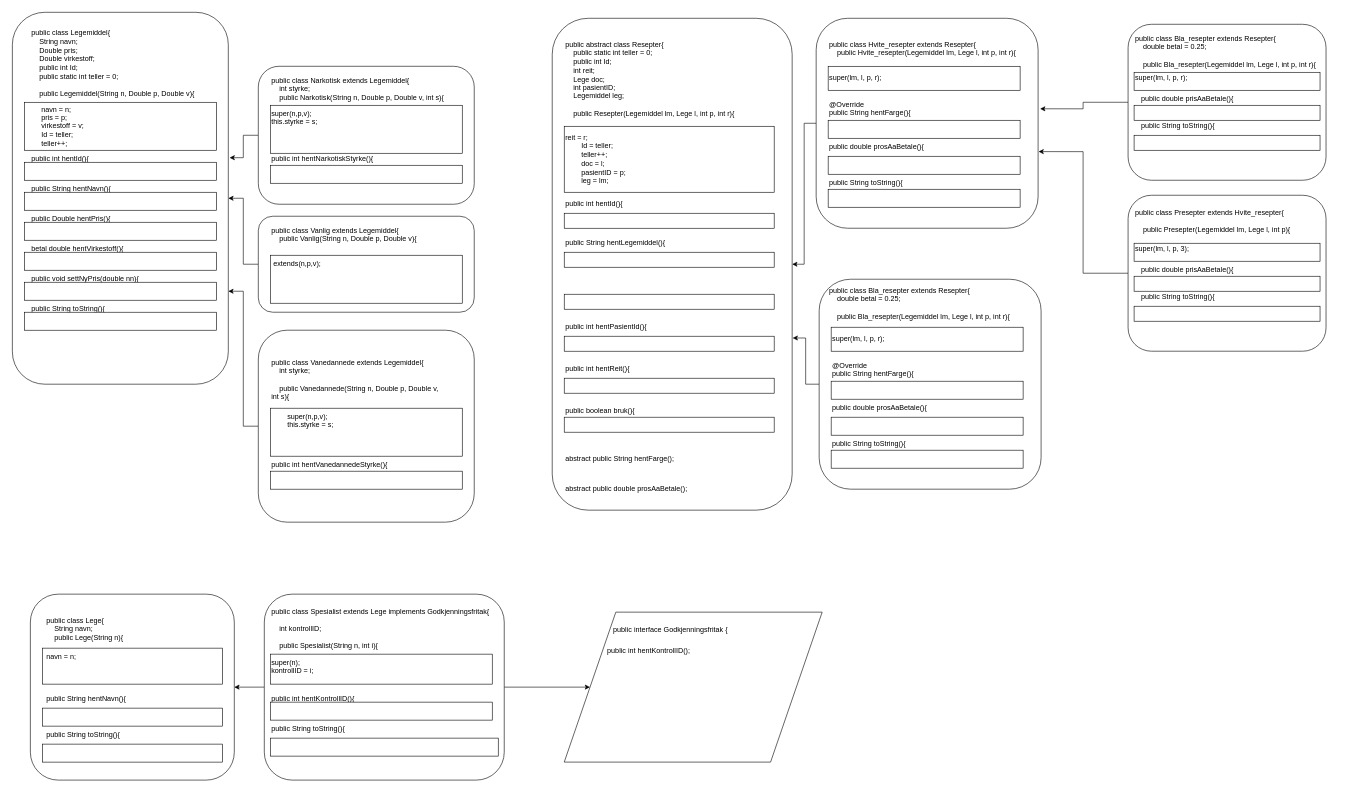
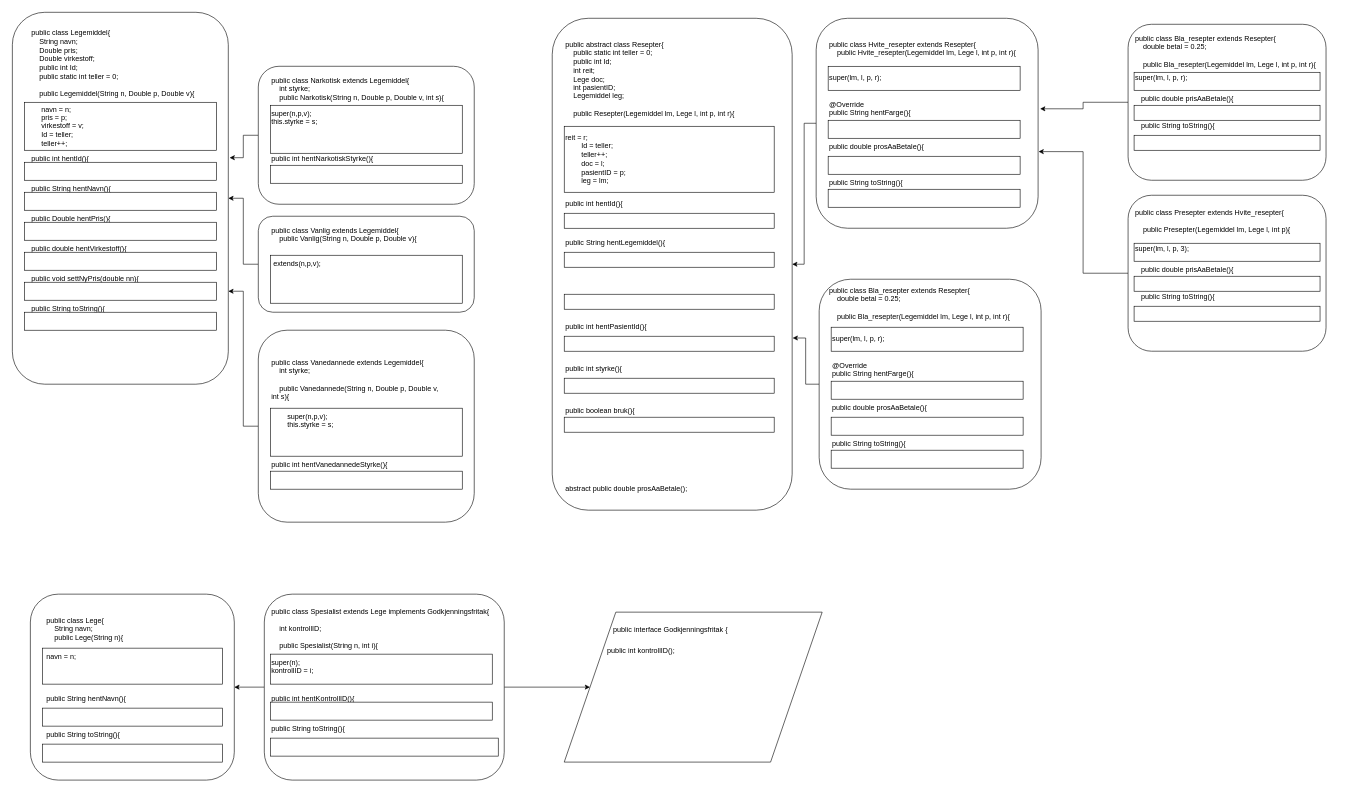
(87, 249) -> (88, 249)
(604, 369) -> (601, 369)
(627, 459) -> none
(656, 651) -> (648, 651)
